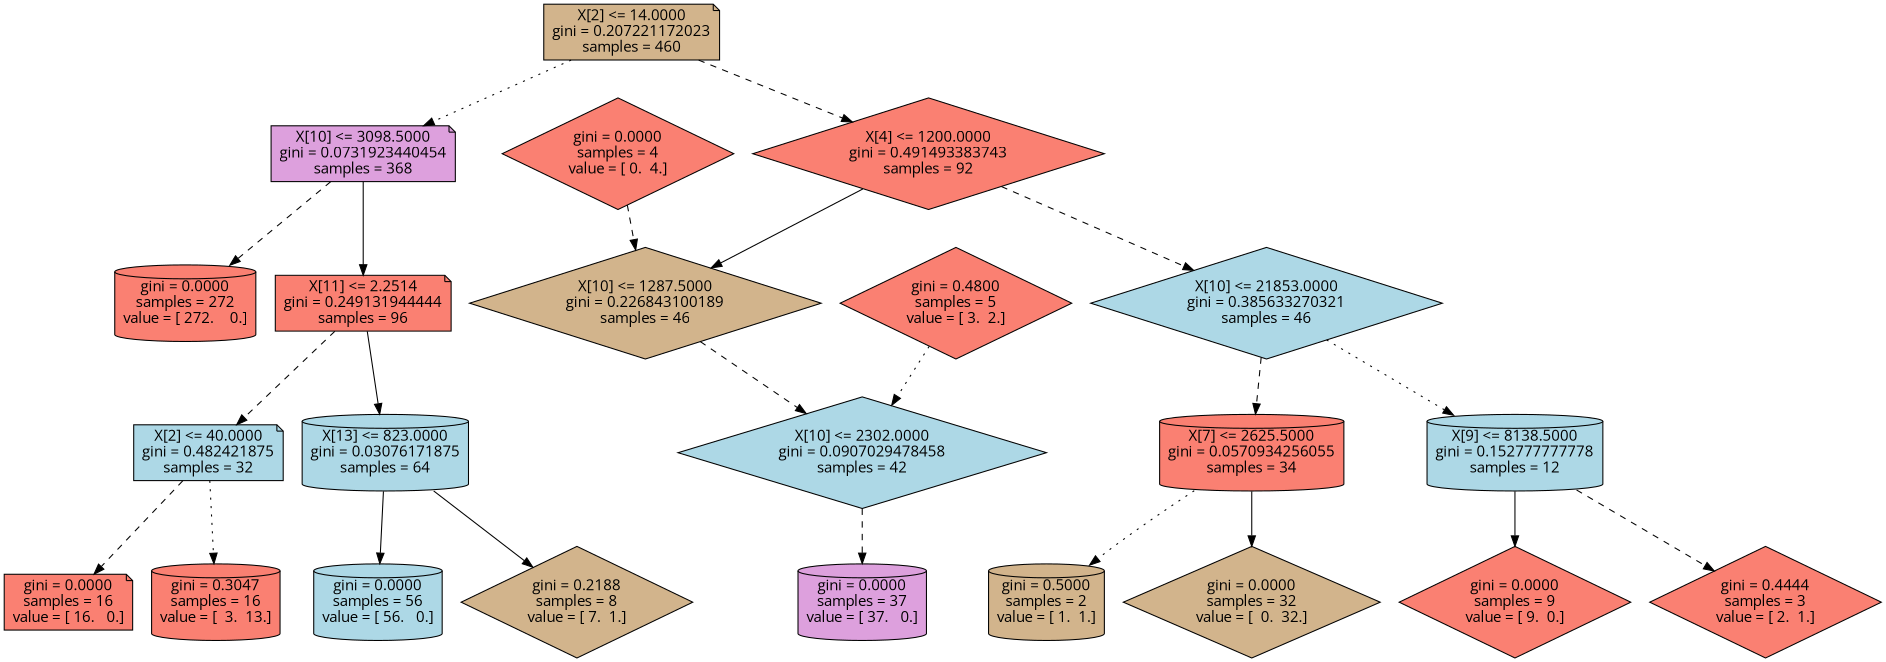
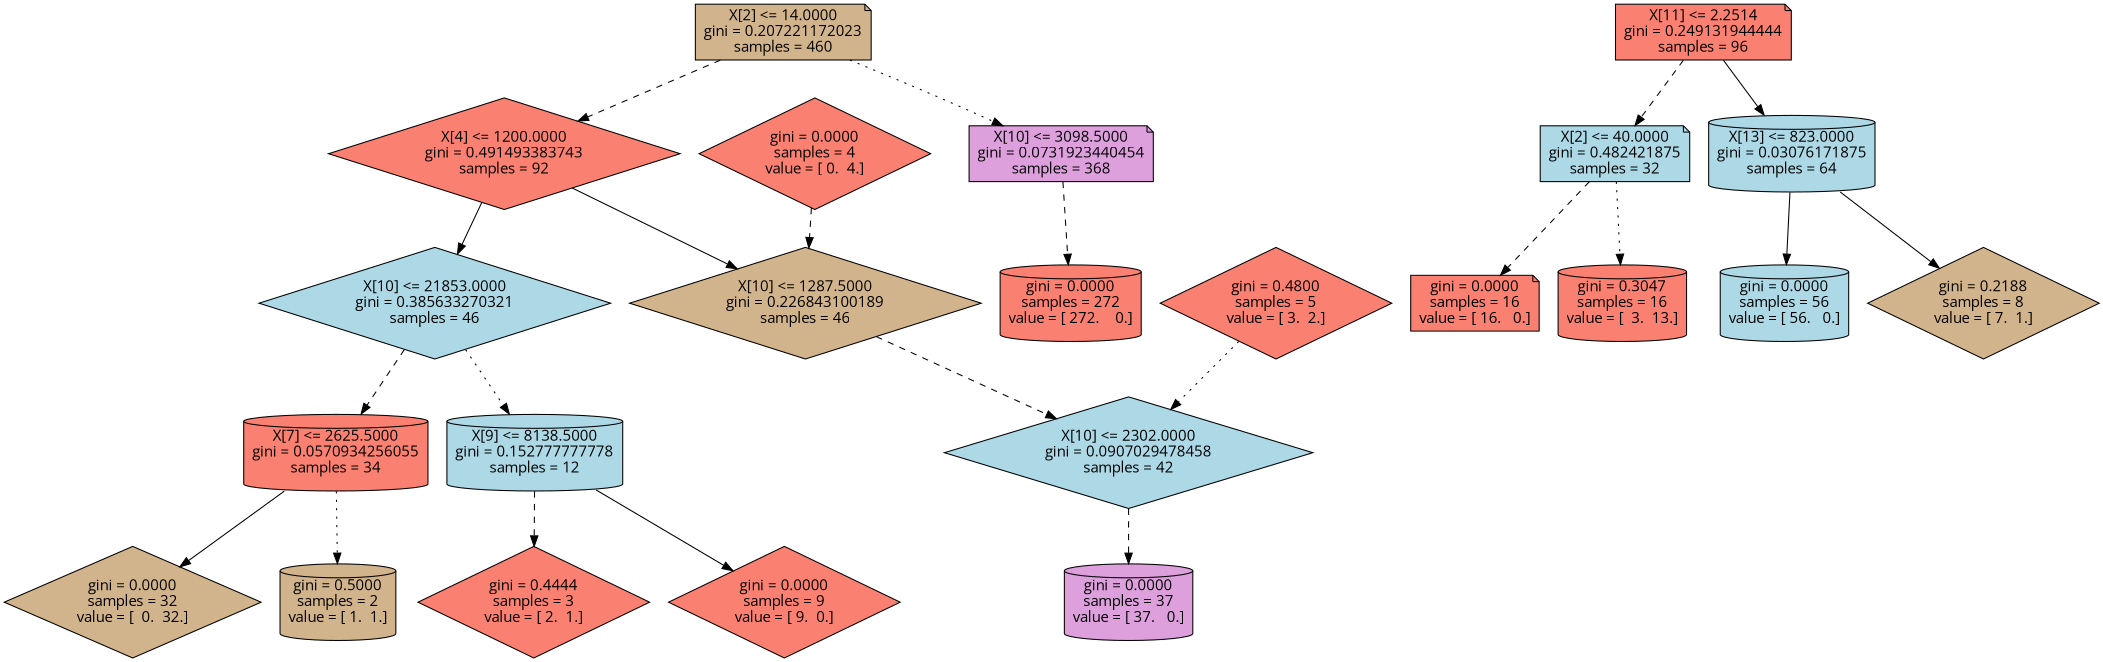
(363, 223) -> none
(1093, 226) -> (472, 223)
